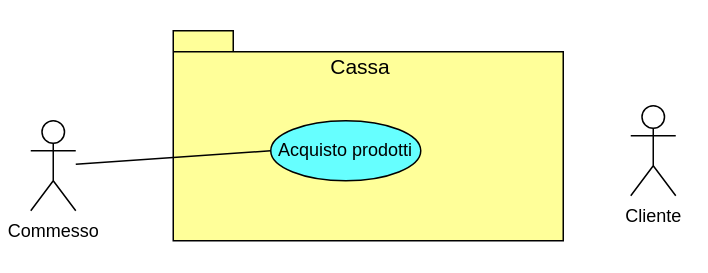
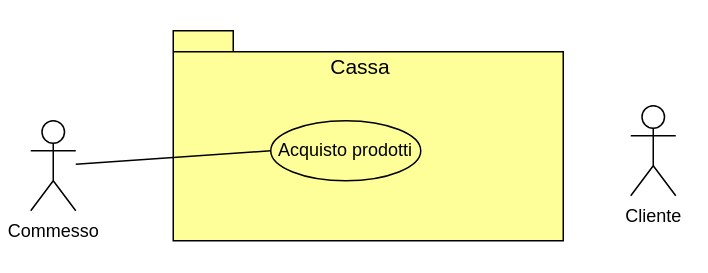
(346, 151) -> (346, 151)
